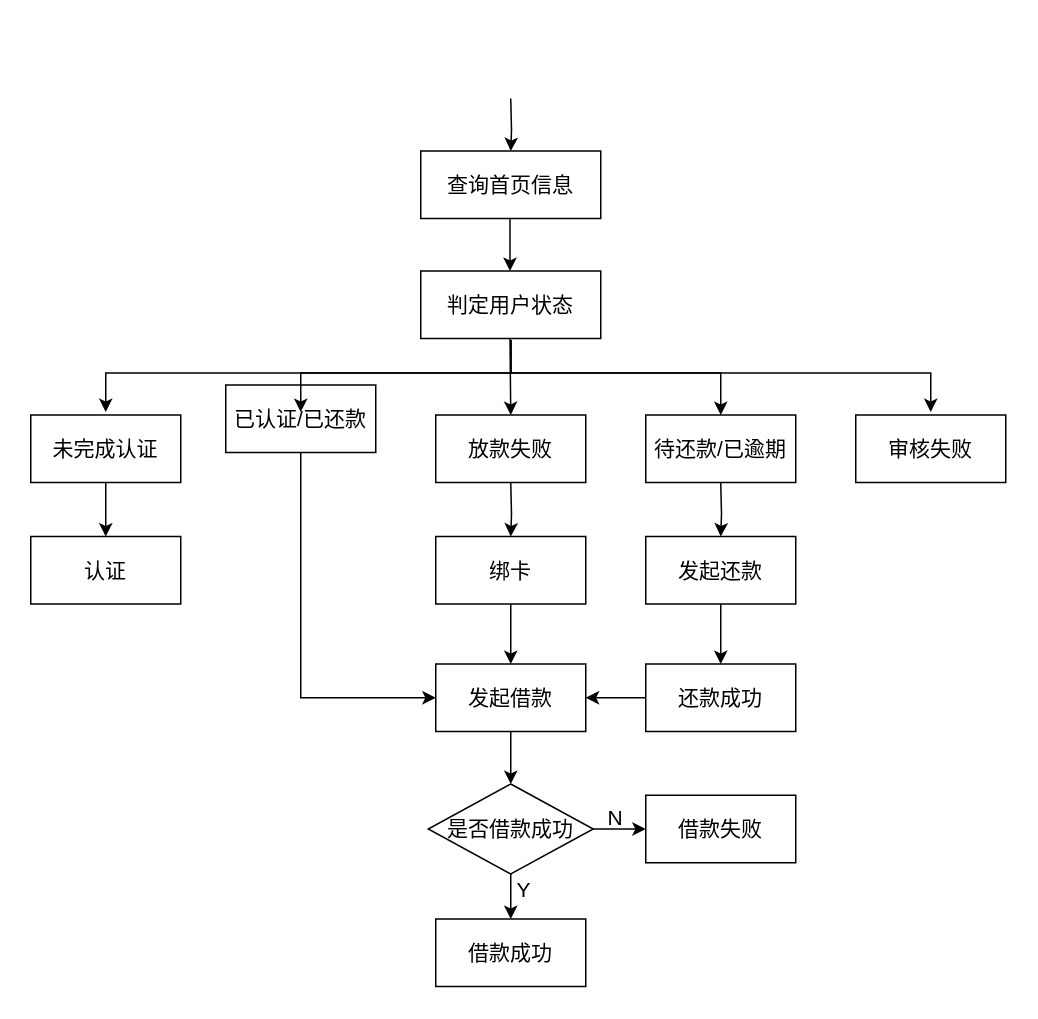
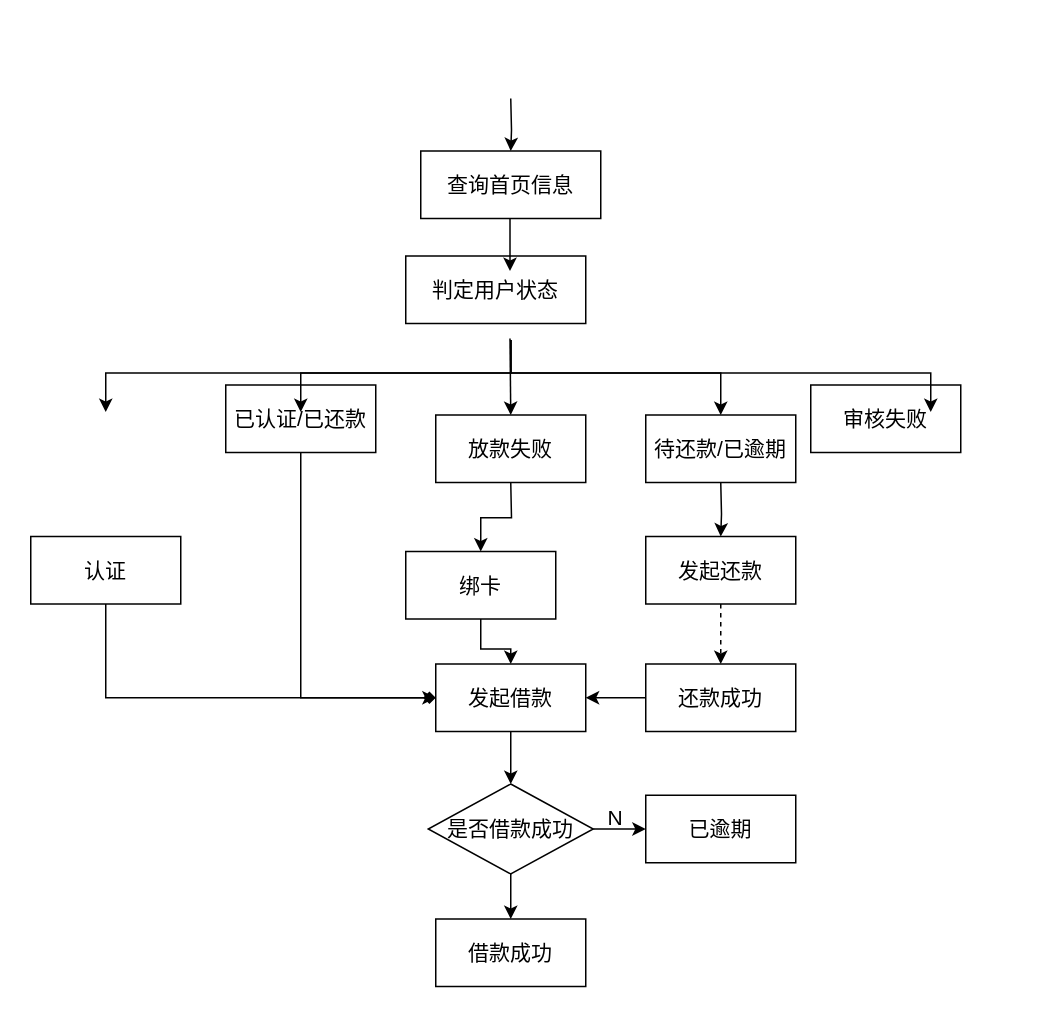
(511, 305) -> (496, 290)
(106, 449) -> none
(931, 449) -> (886, 419)
(106, 510) -> none
(511, 570) -> (481, 585)
(721, 628) -> (721, 628)
(301, 695) -> (301, 695)
none -> (156, 698)
(721, 829) -> (721, 829)
(524, 890) -> none
